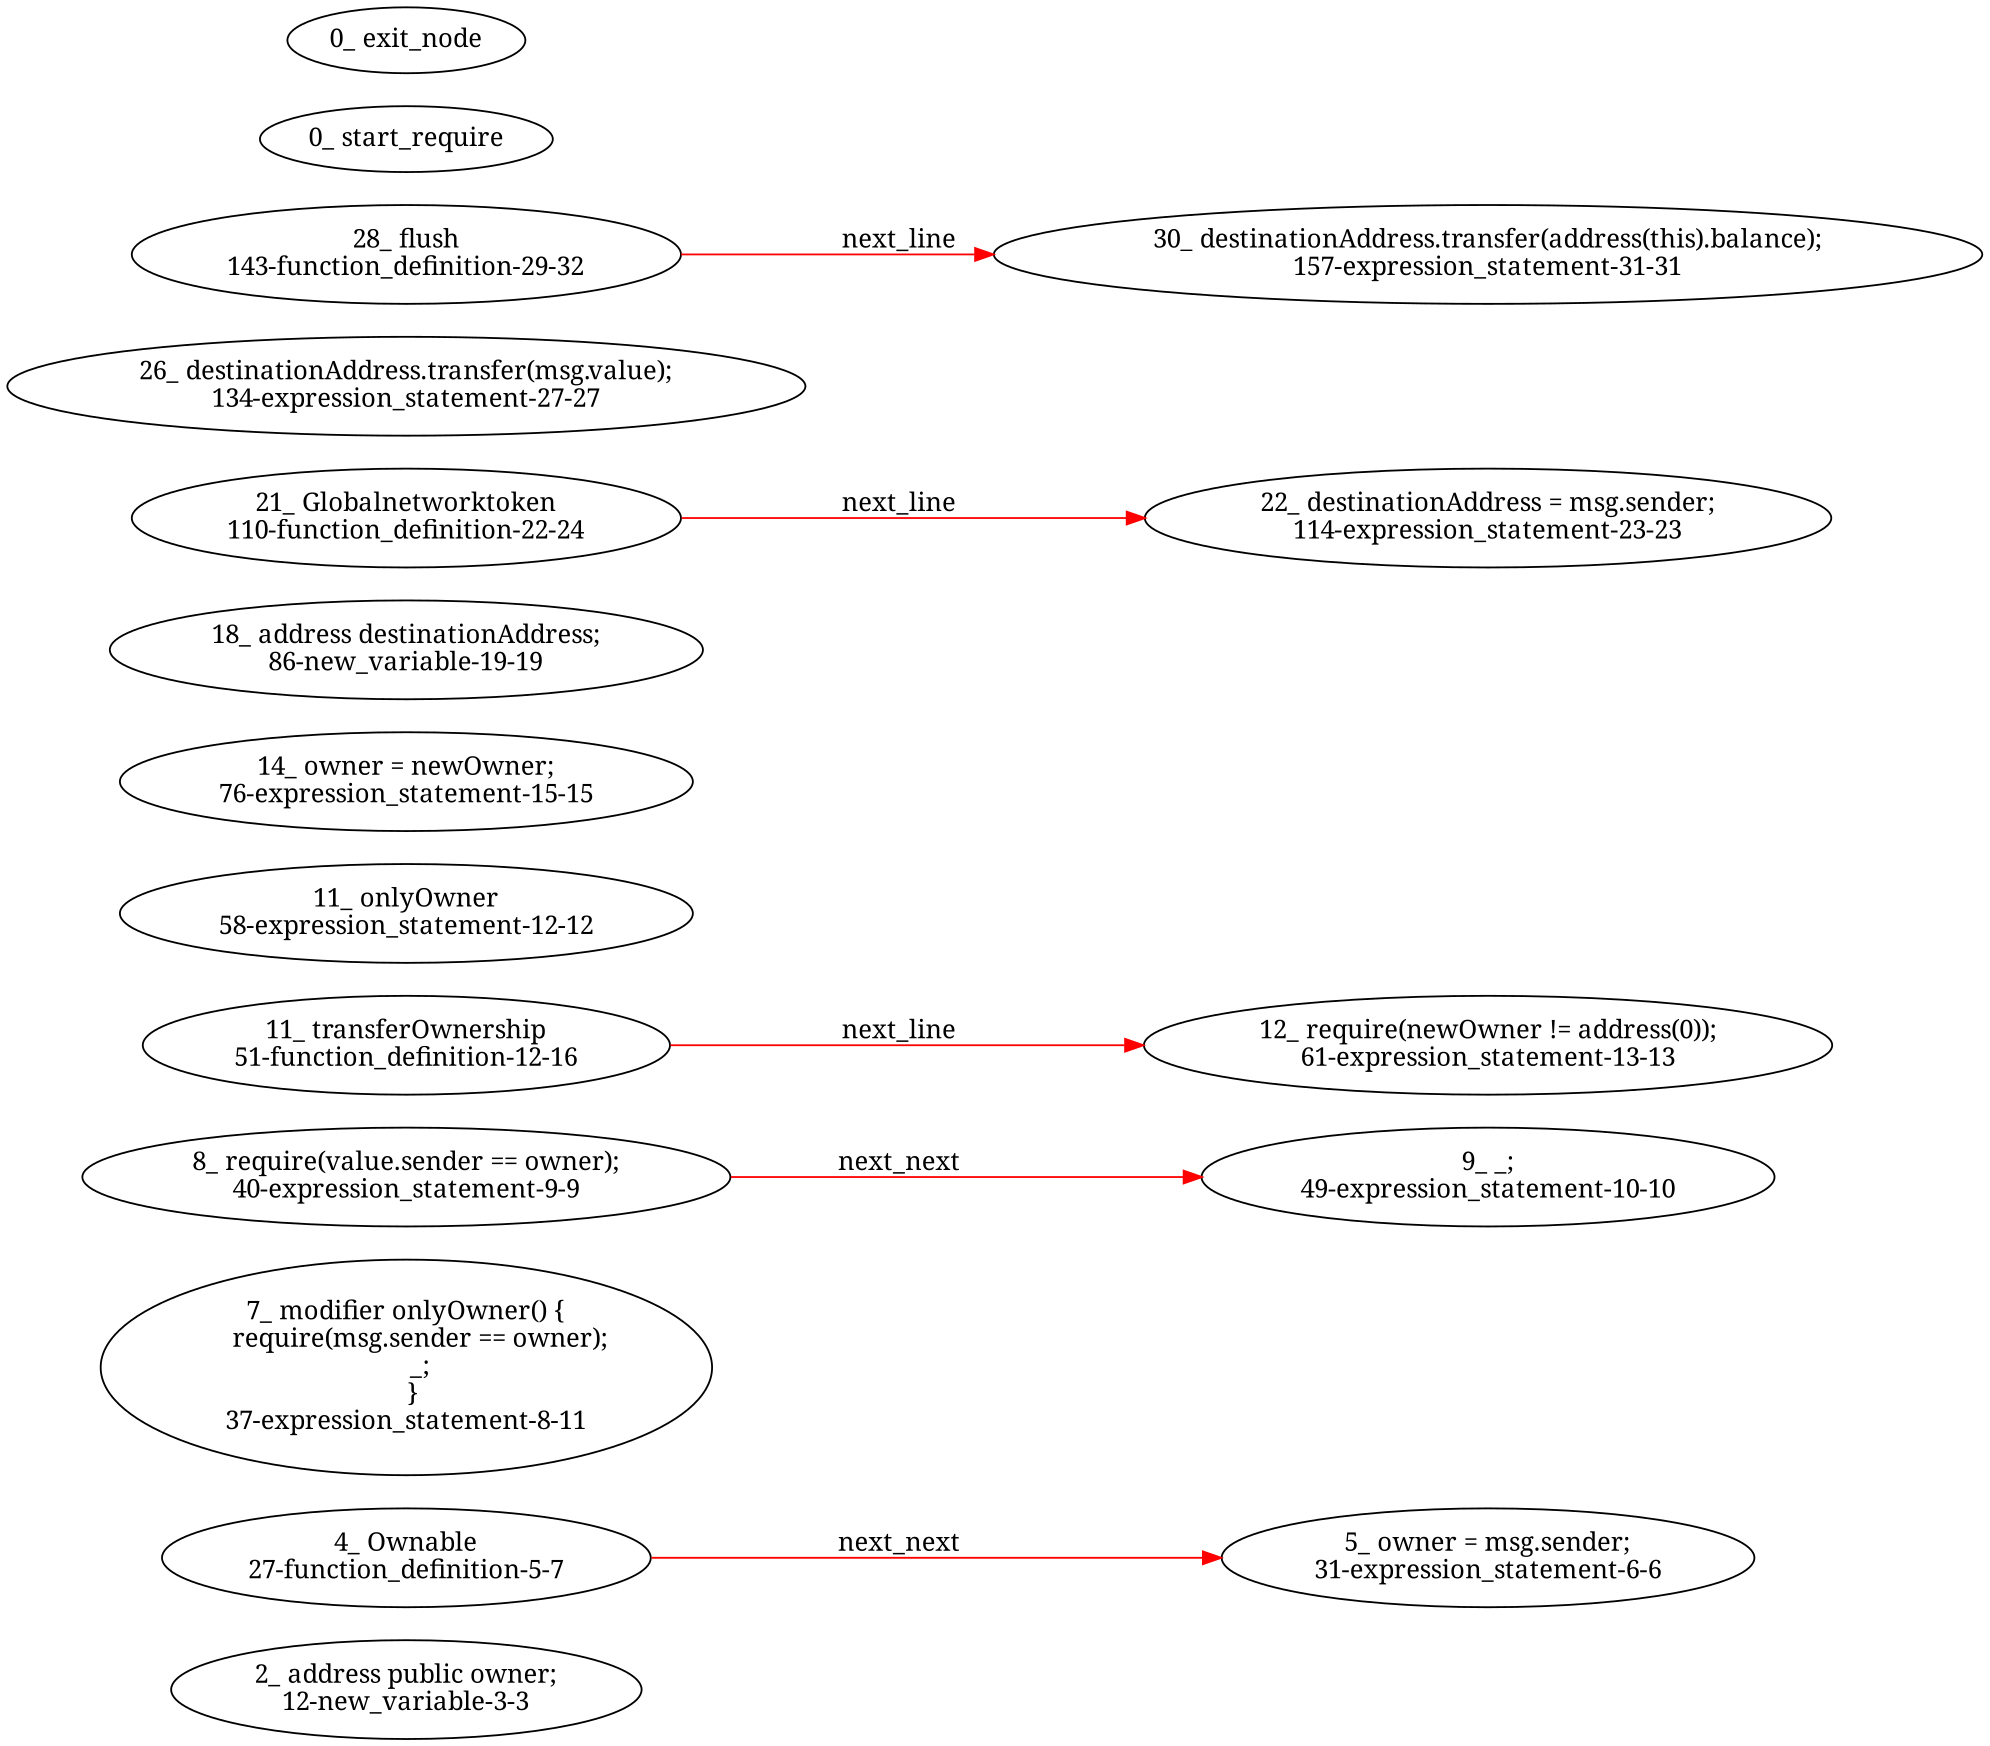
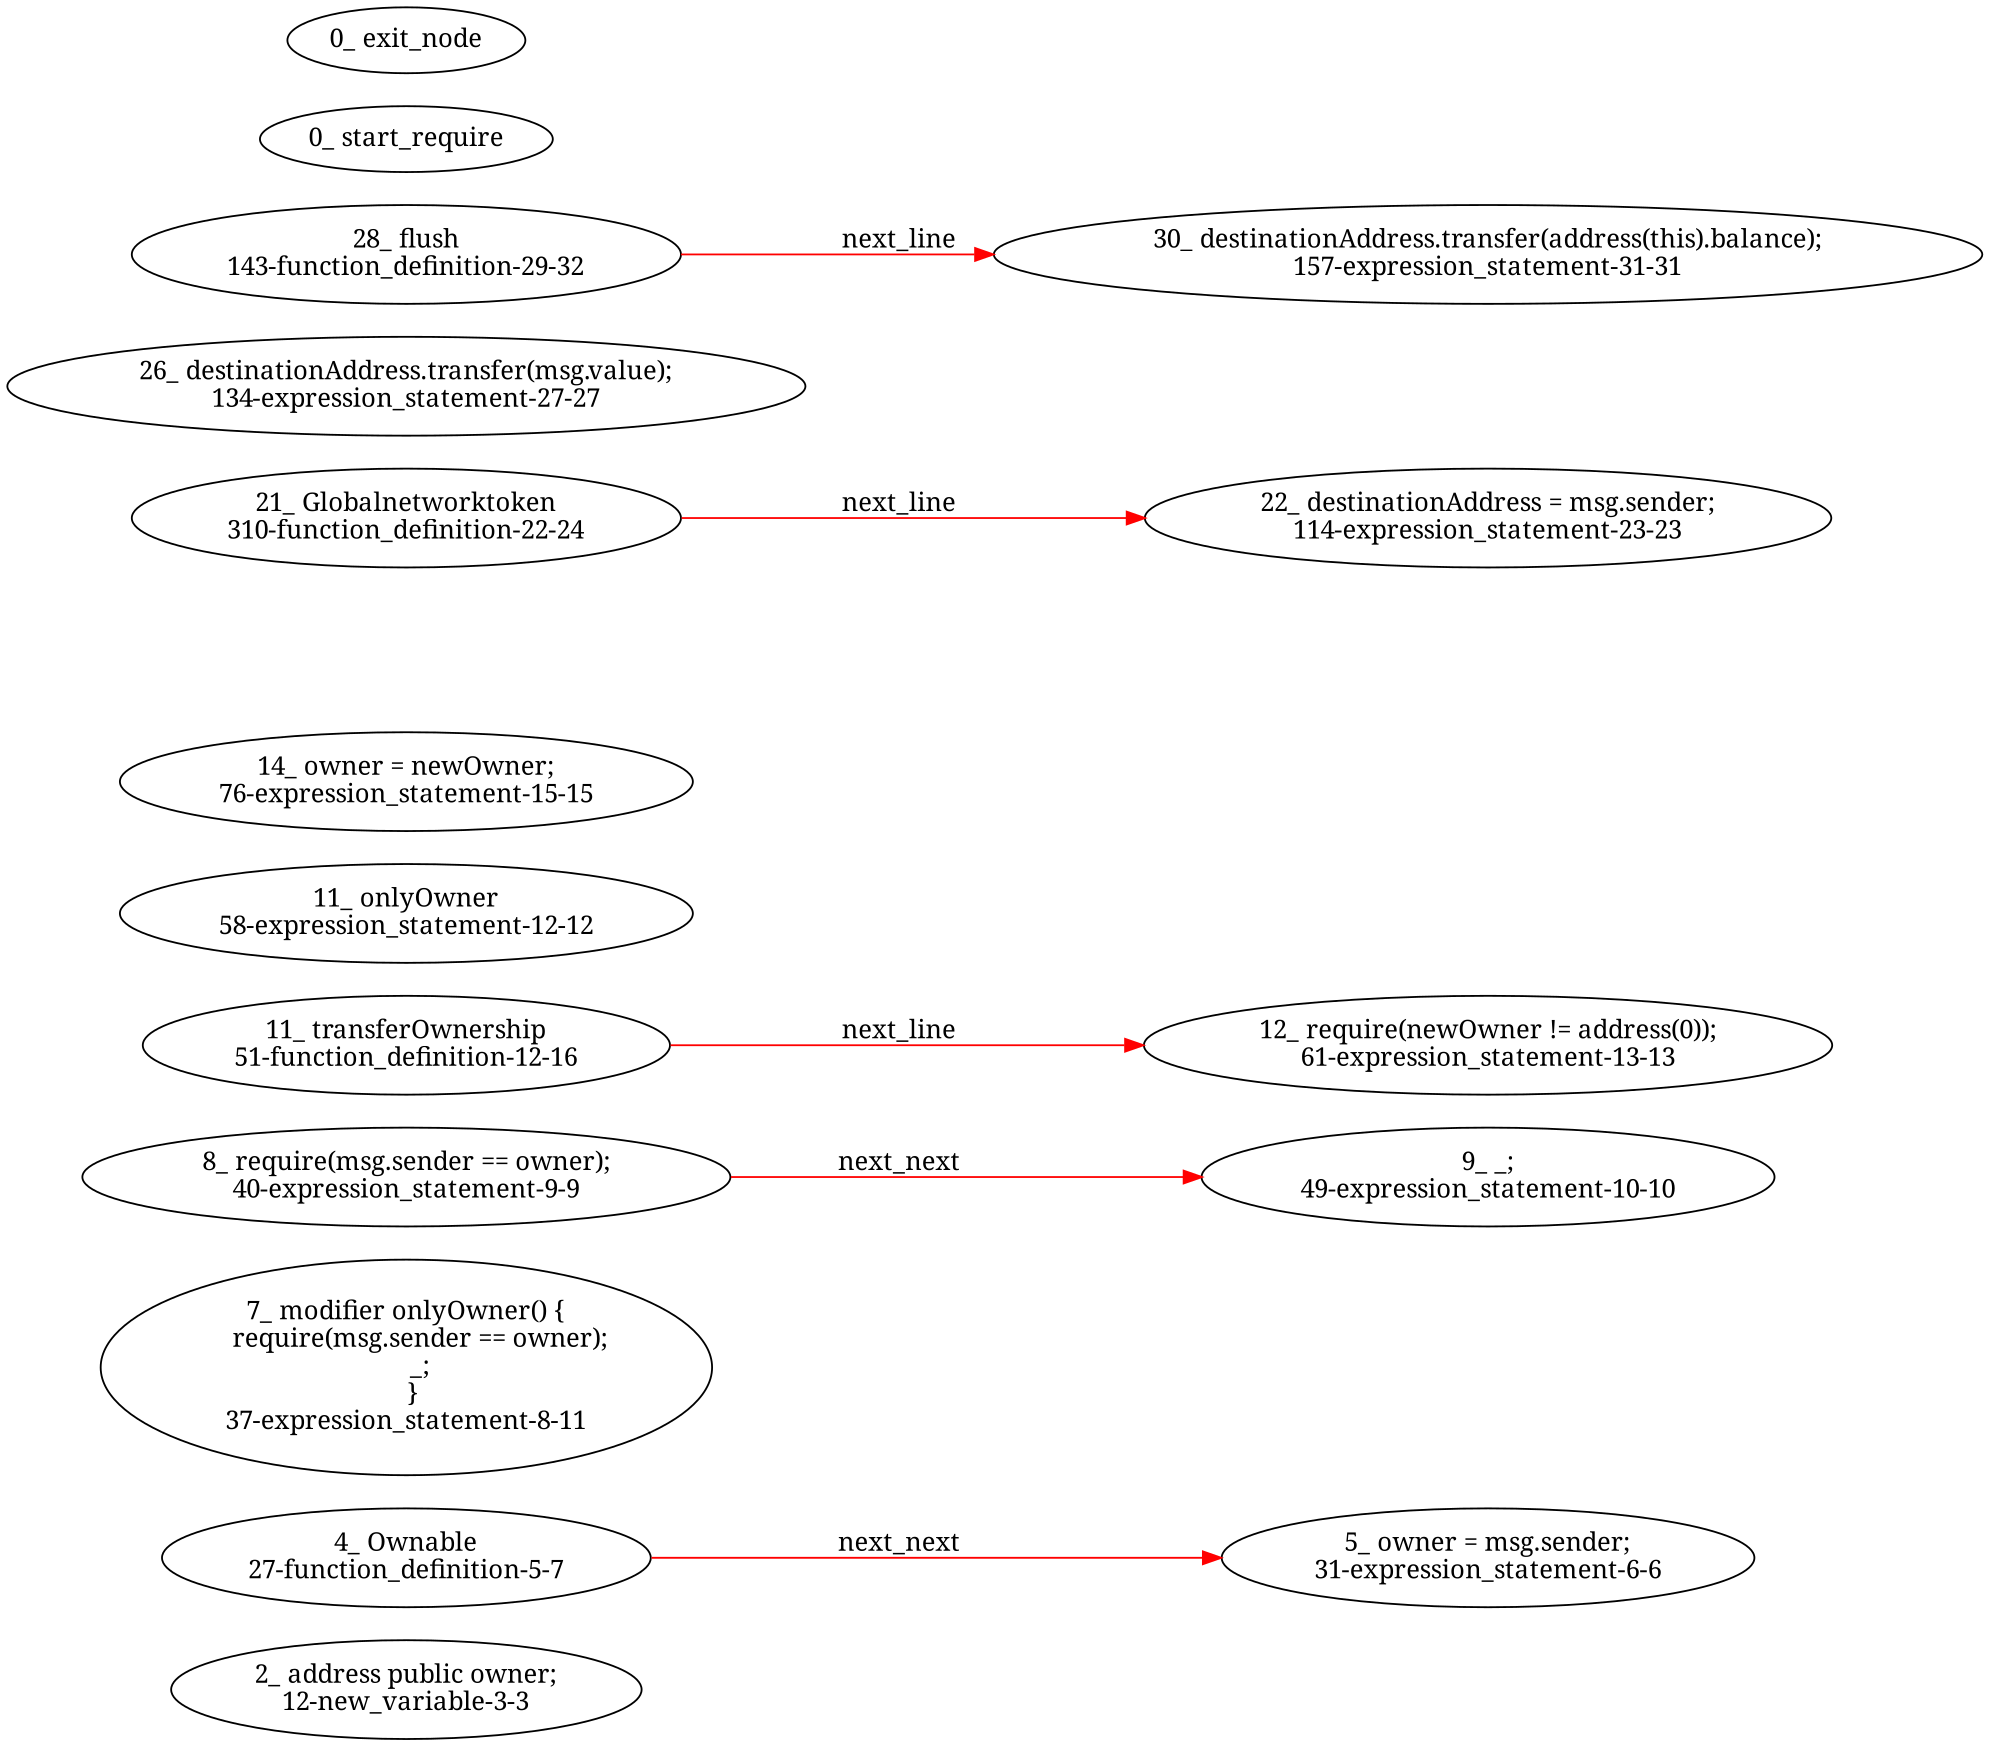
(406, 518) -> (406, 518)
(406, 650) -> none
(406, 1177) -> (406, 1177)
